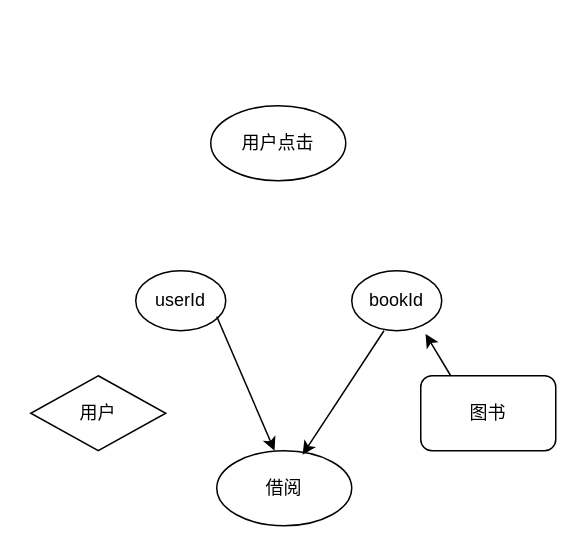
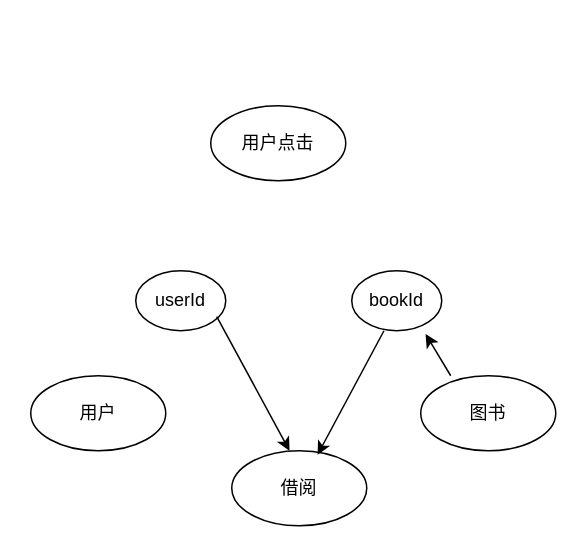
(98, 413) -> (98, 413)
(488, 413) -> (488, 413)
(284, 488) -> (299, 488)
